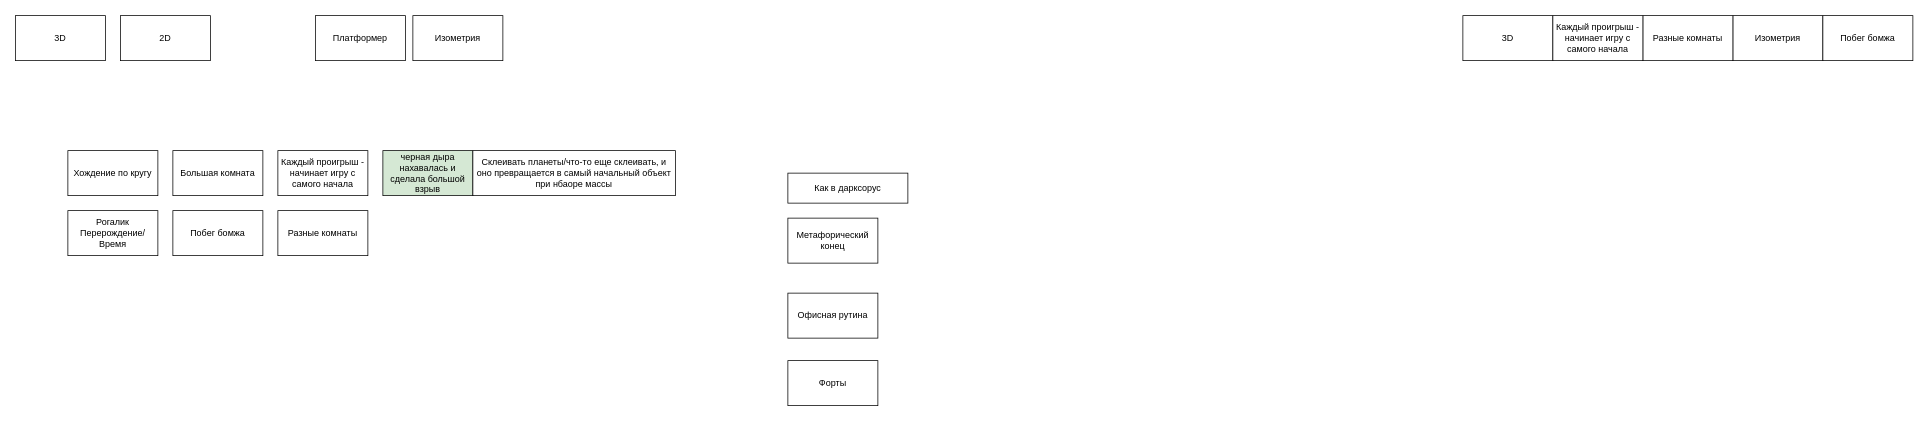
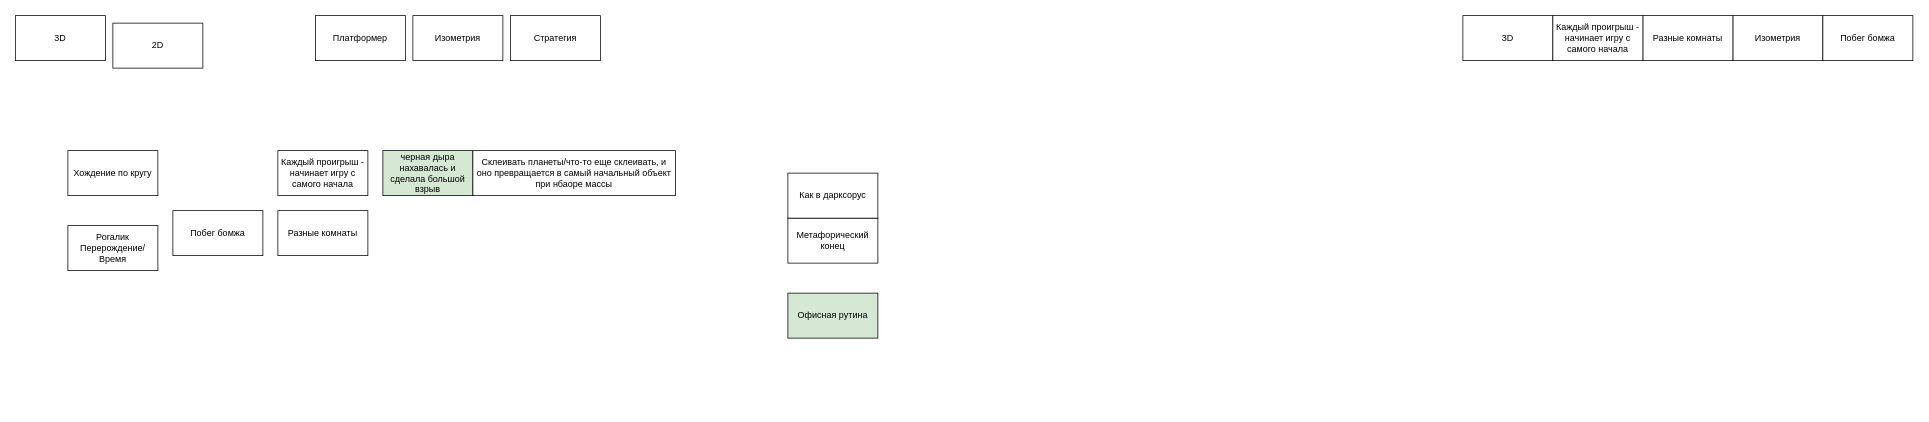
(165, 38) -> (158, 45)
none -> (555, 38)
(218, 173) -> none
(848, 188) -> (833, 195)
(113, 233) -> (113, 248)
(833, 315) -> (833, 315)
(833, 383) -> none
